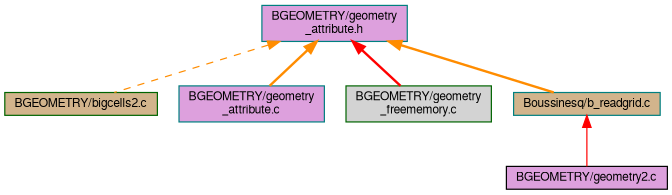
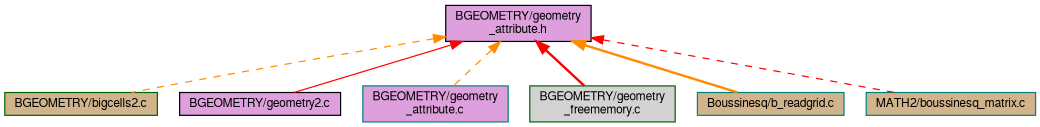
(335, 23) -> (518, 23)
(289, 68) -> (472, 68)
none -> (951, 104)
(587, 147) -> (372, 69)
